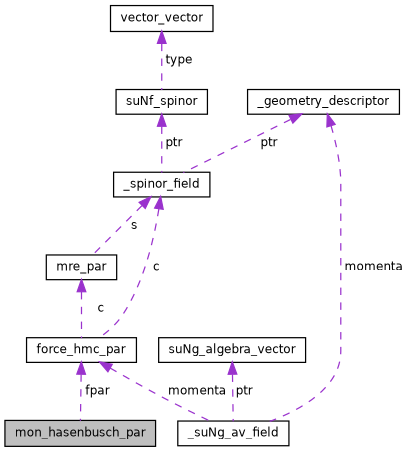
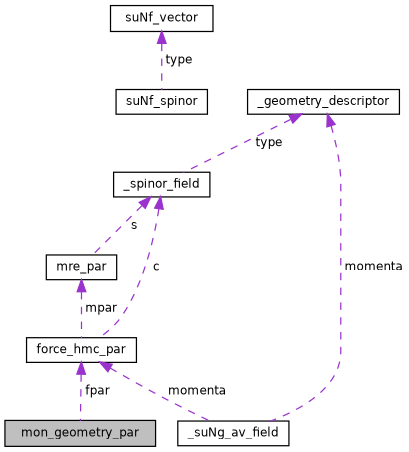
(162, 19) -> (162, 19)
(267, 143) -> (267, 143)
(162, 150) -> none
(99, 309) -> (99, 309)
(232, 350) -> none
(80, 433) -> (80, 433)
